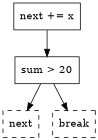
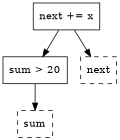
(36, 94) -> (81, 40)
(74, 124) -> (35, 124)
